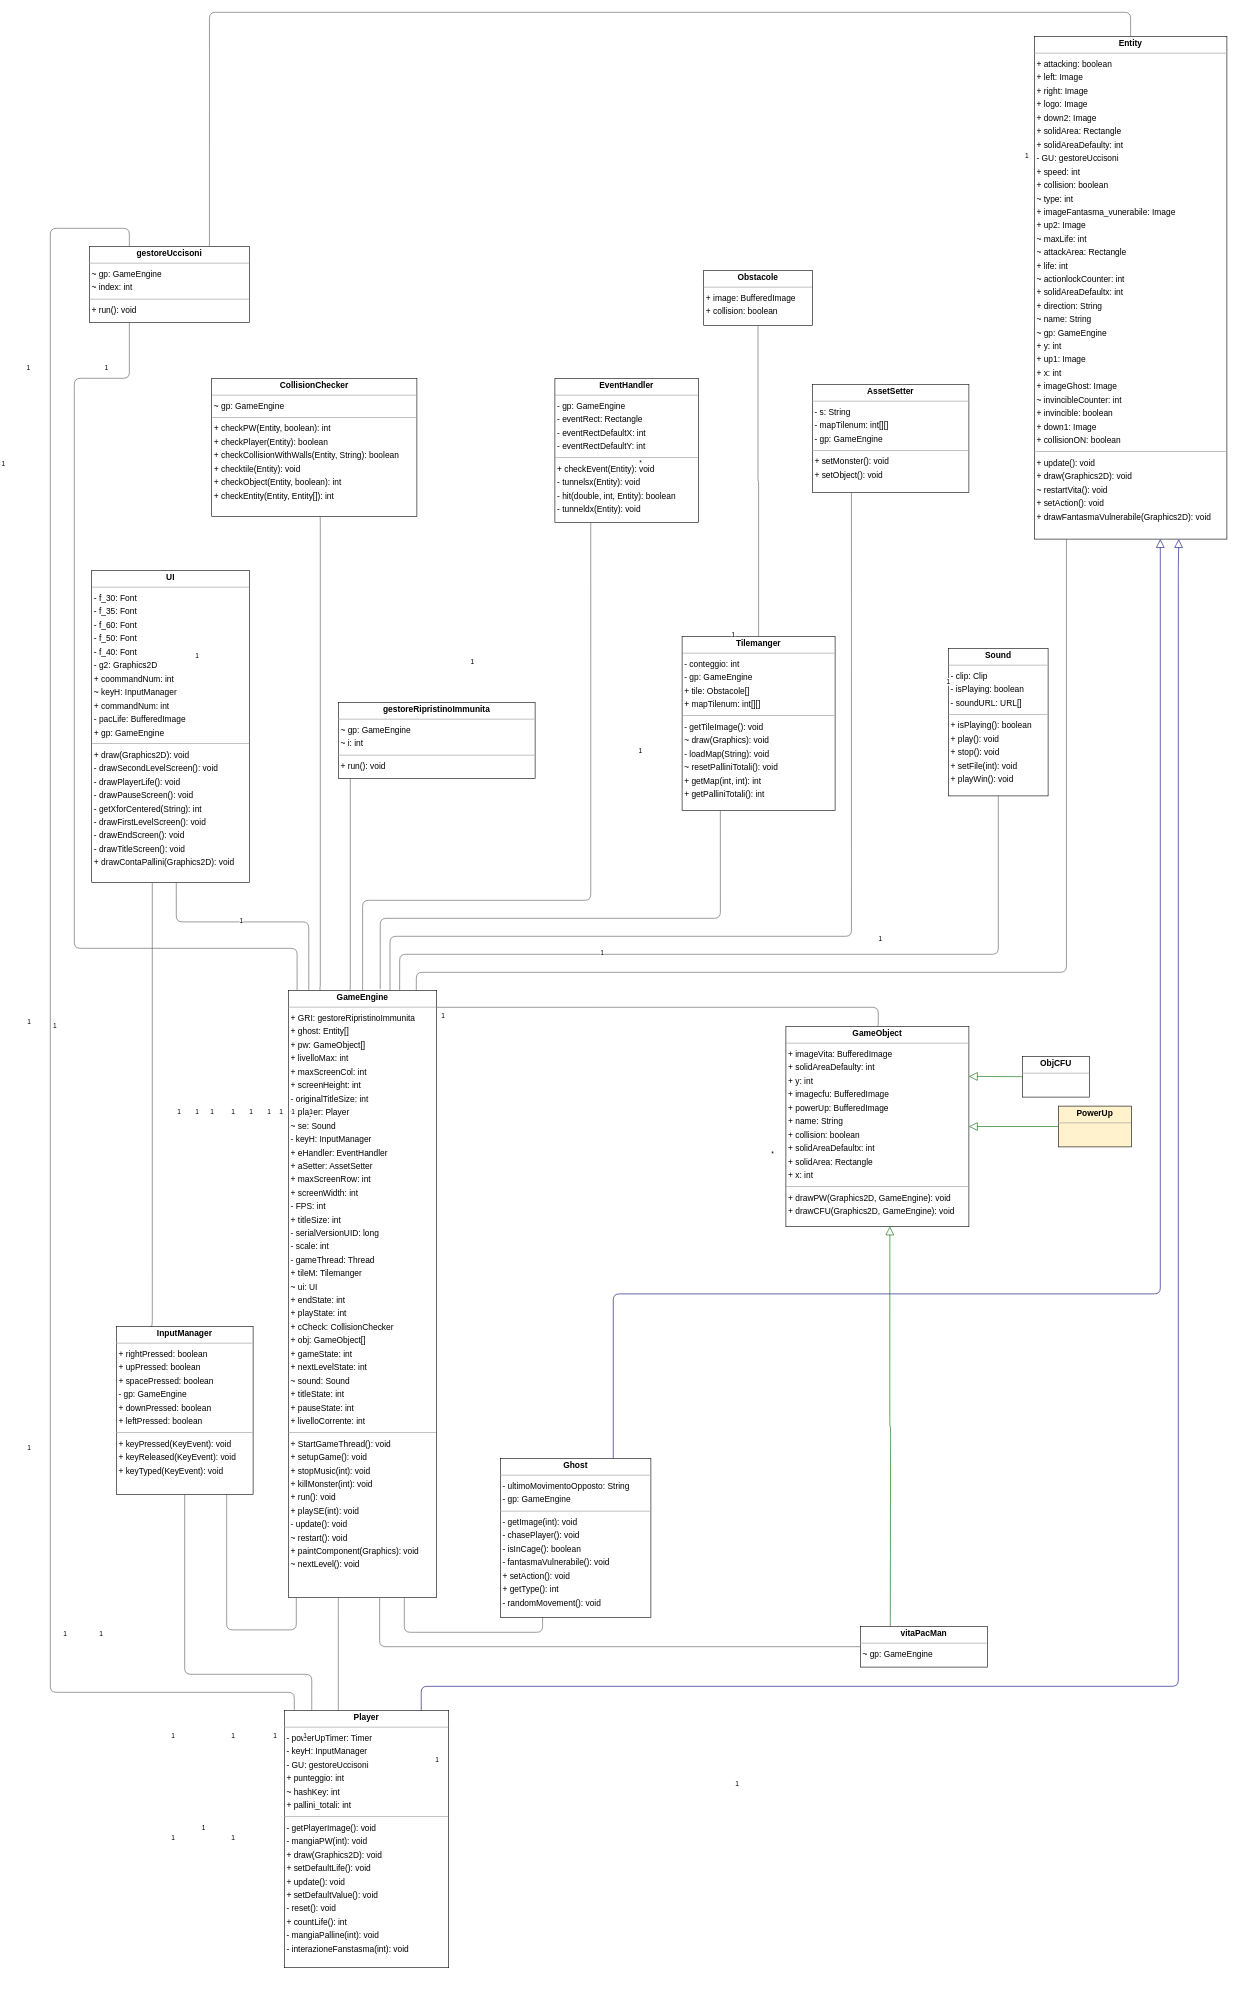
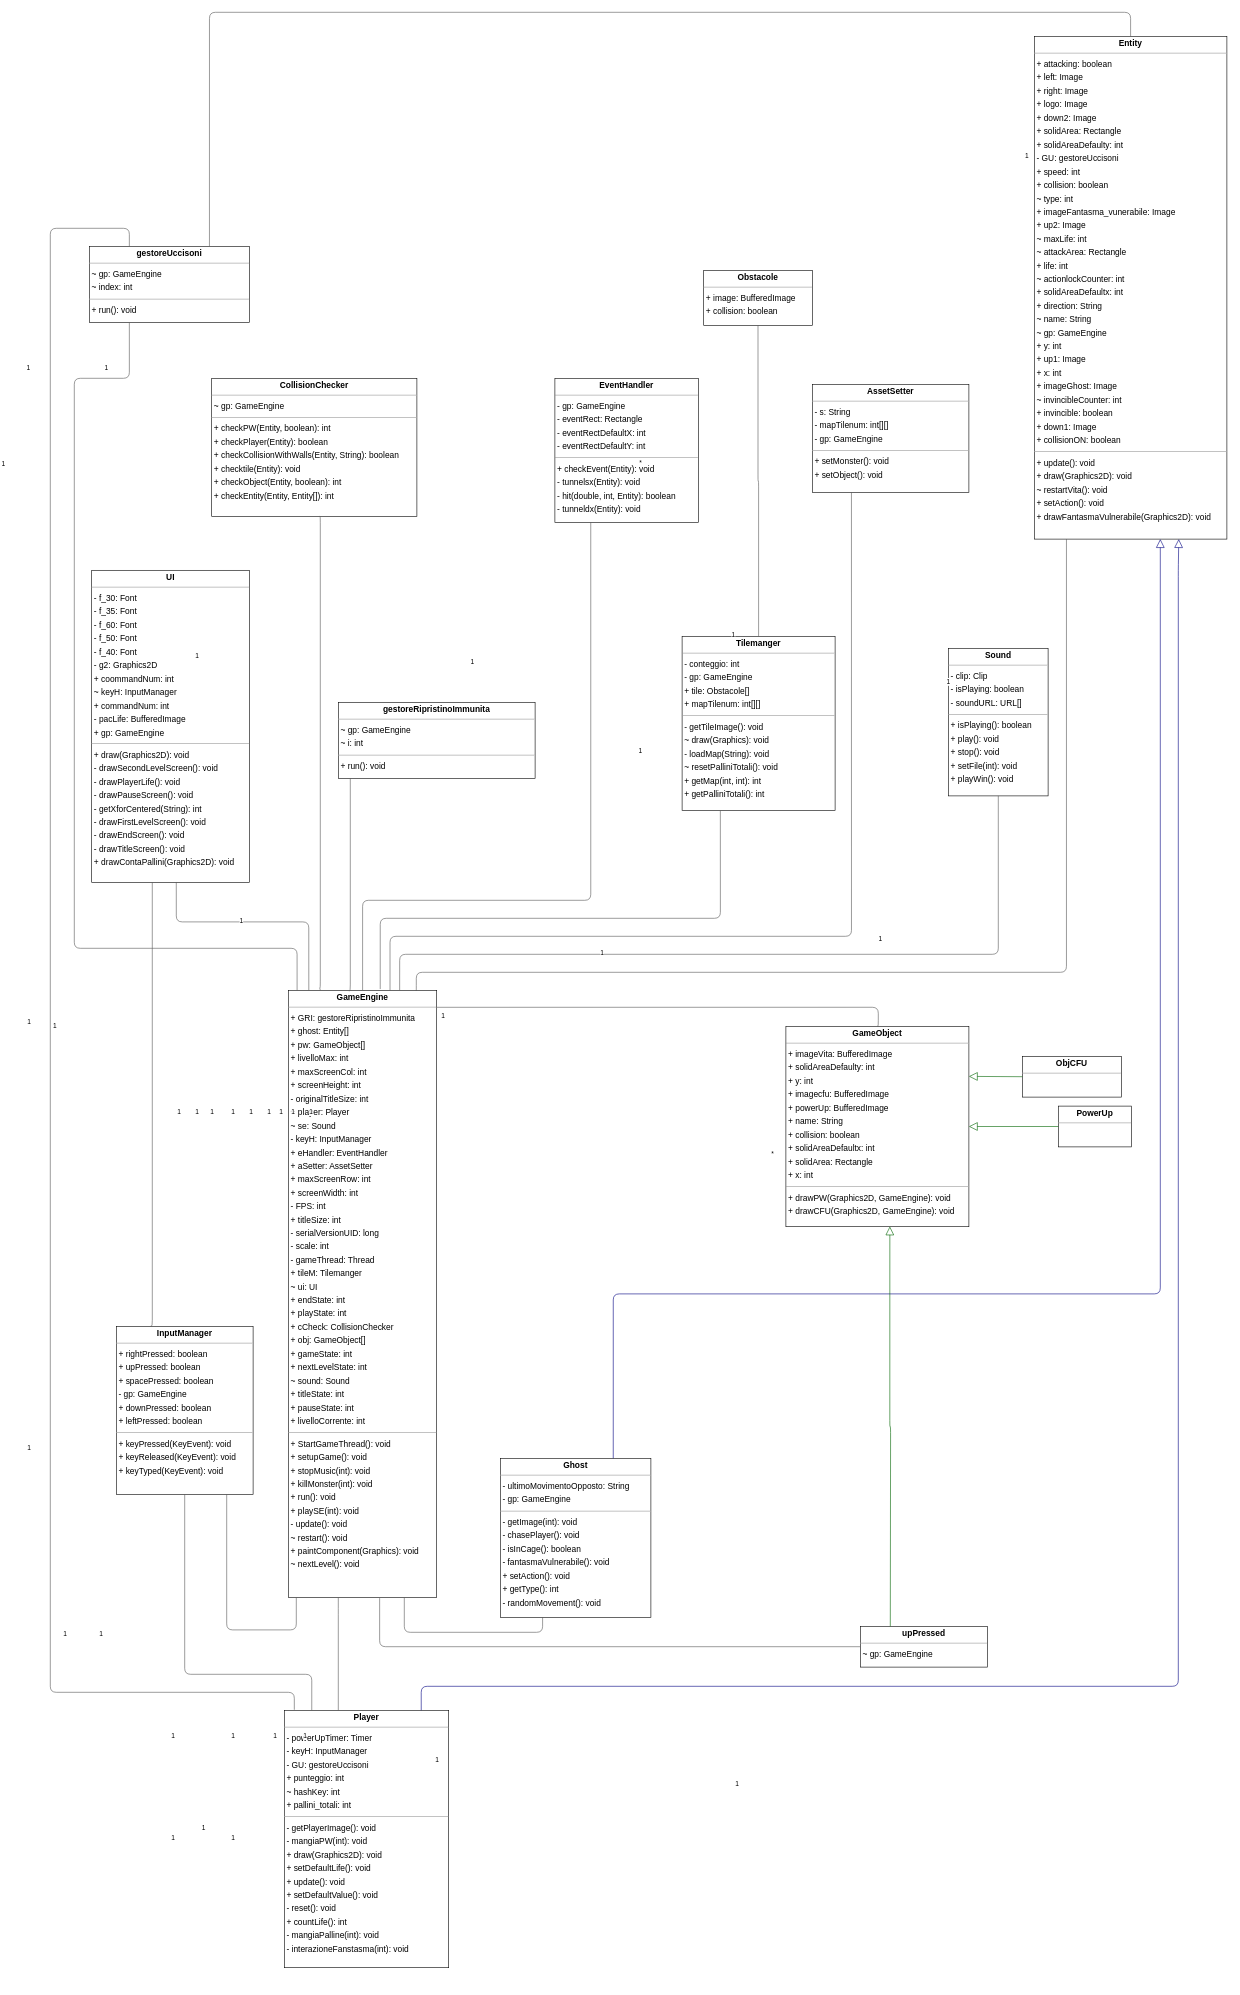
(1056, 1077) -> (1072, 1077)
(1095, 1127) -> (1095, 1127)
(893, 1636) -> (893, 1636)
